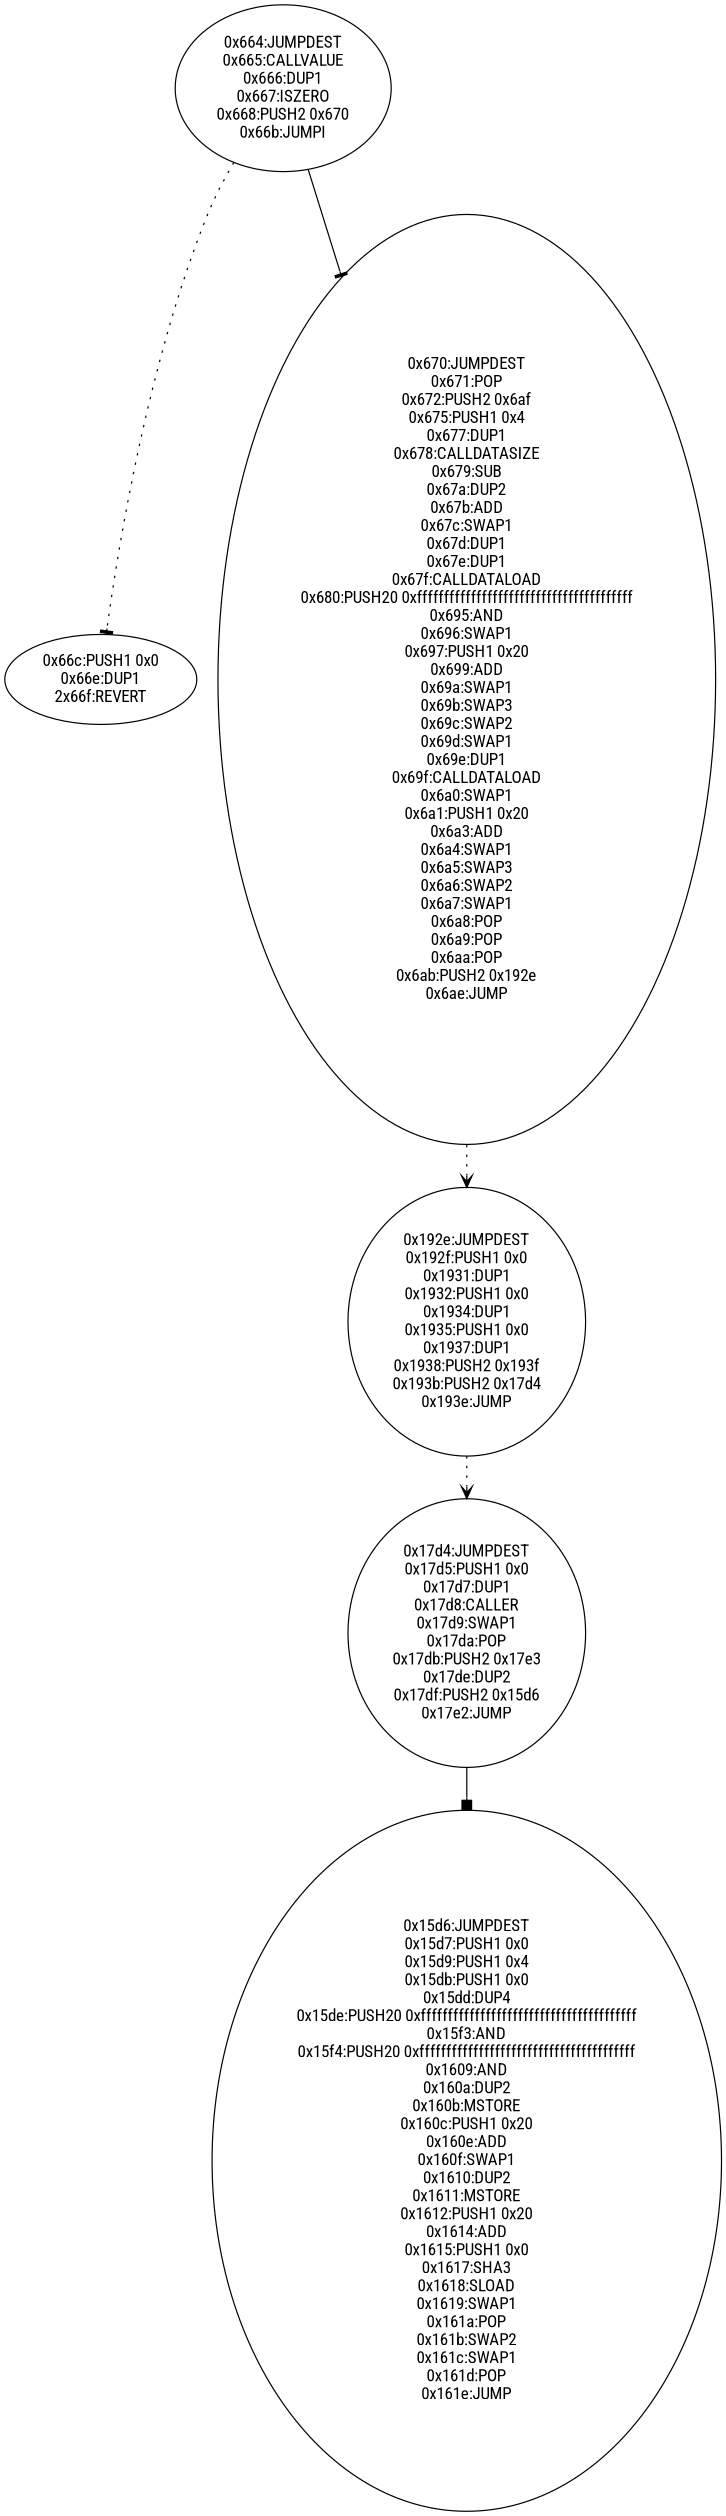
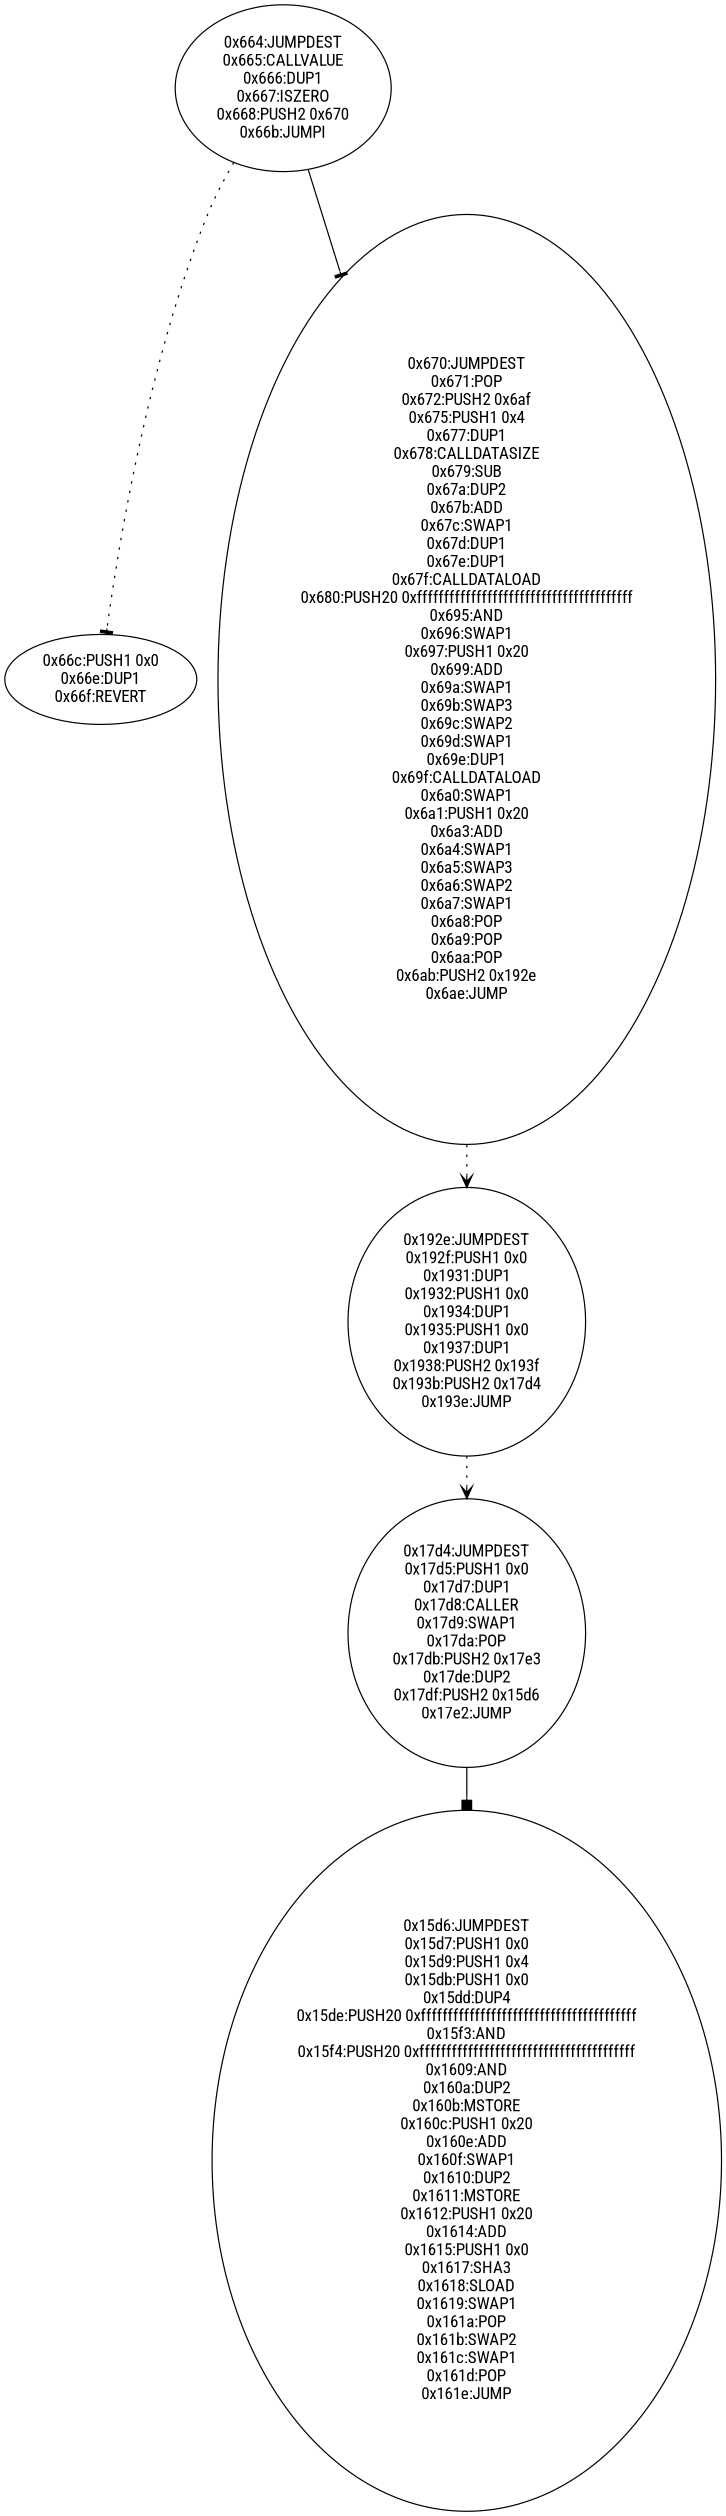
(101, 679) -> (101, 679)
